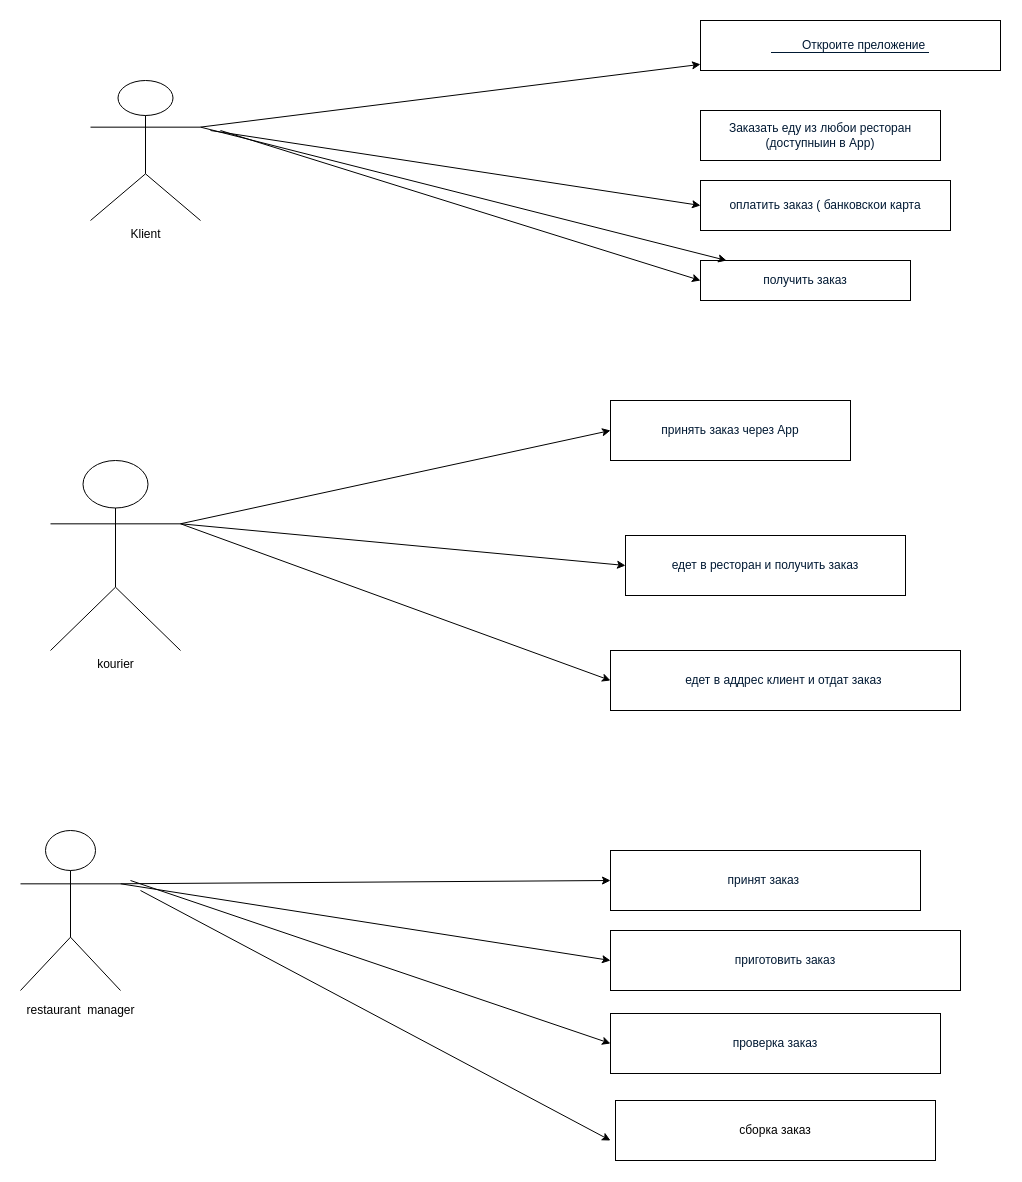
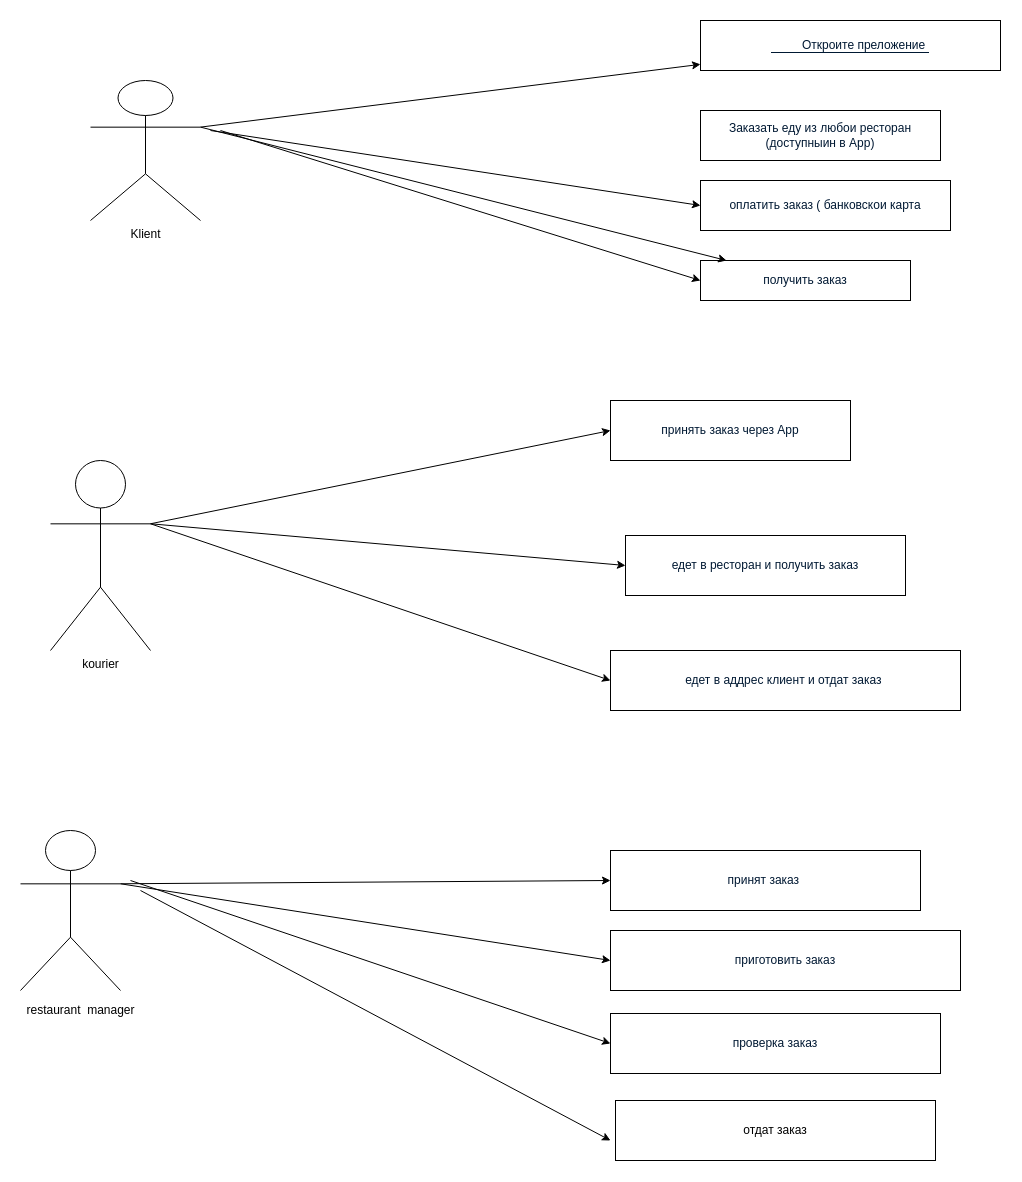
(116, 556) -> (101, 556)
(776, 1131) -> (776, 1131)
